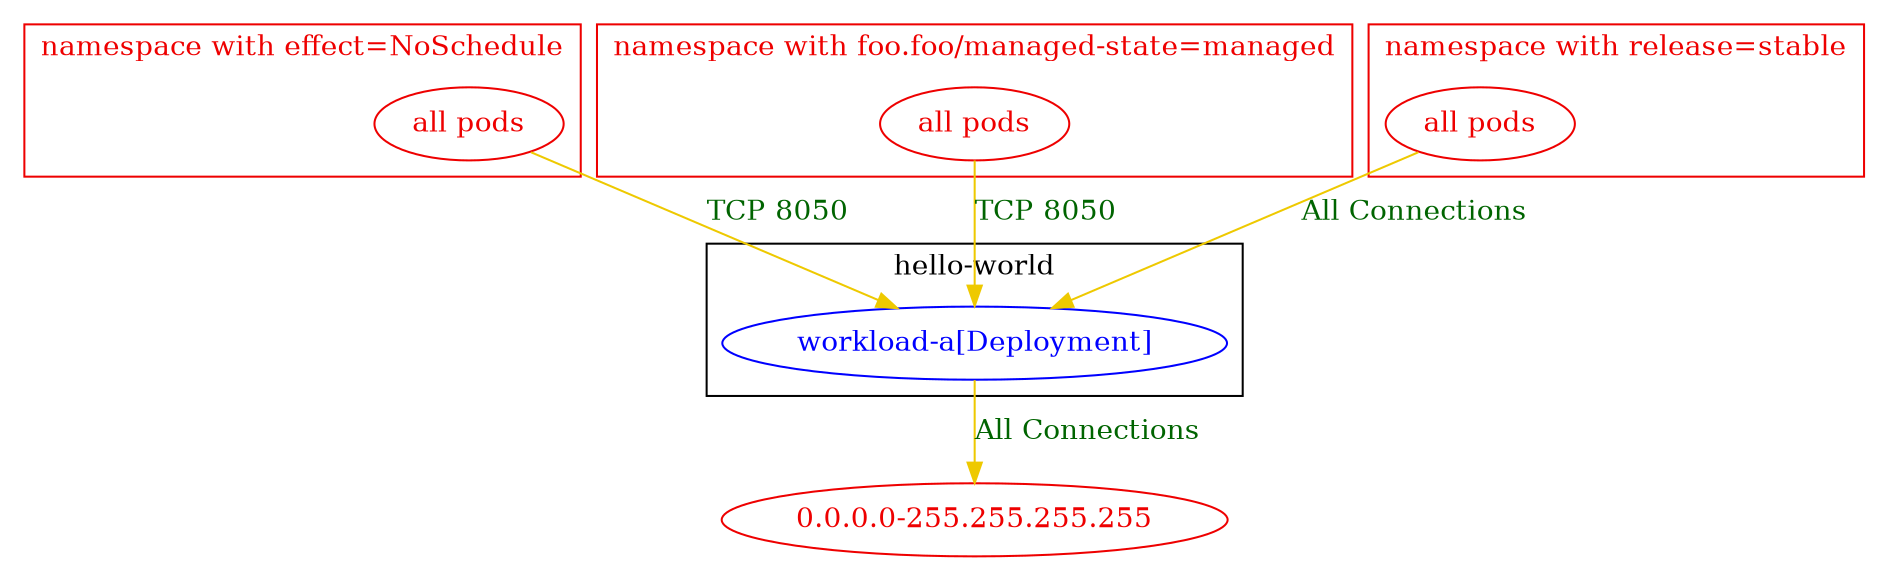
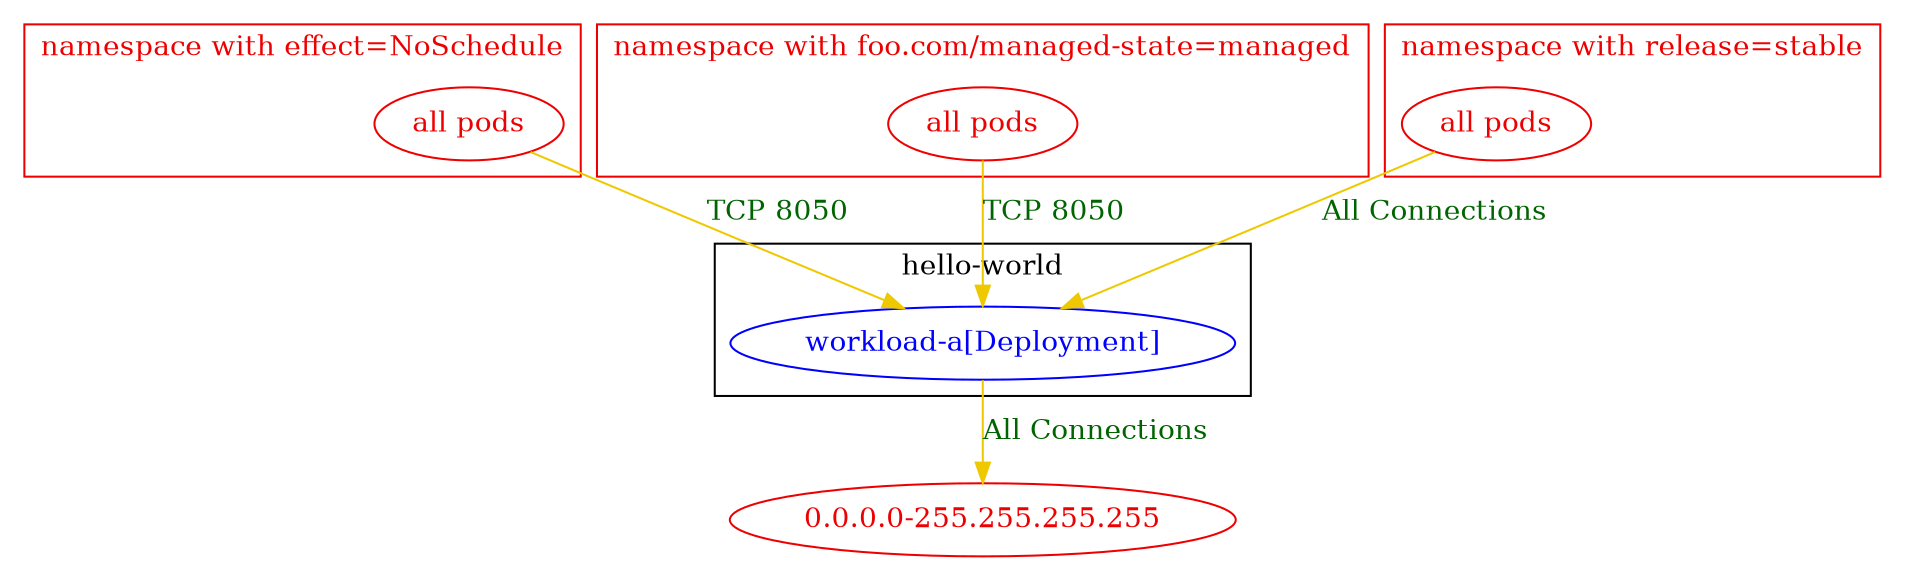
(975, 48) -> (983, 48)
